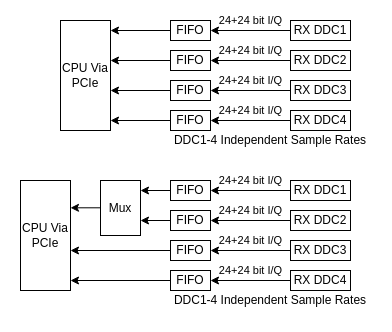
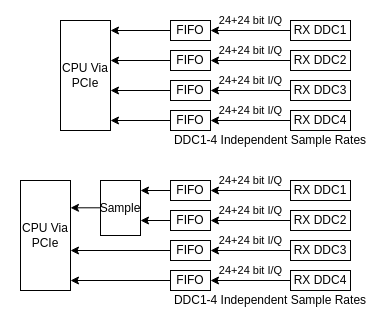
(121, 209) -> (121, 209)
